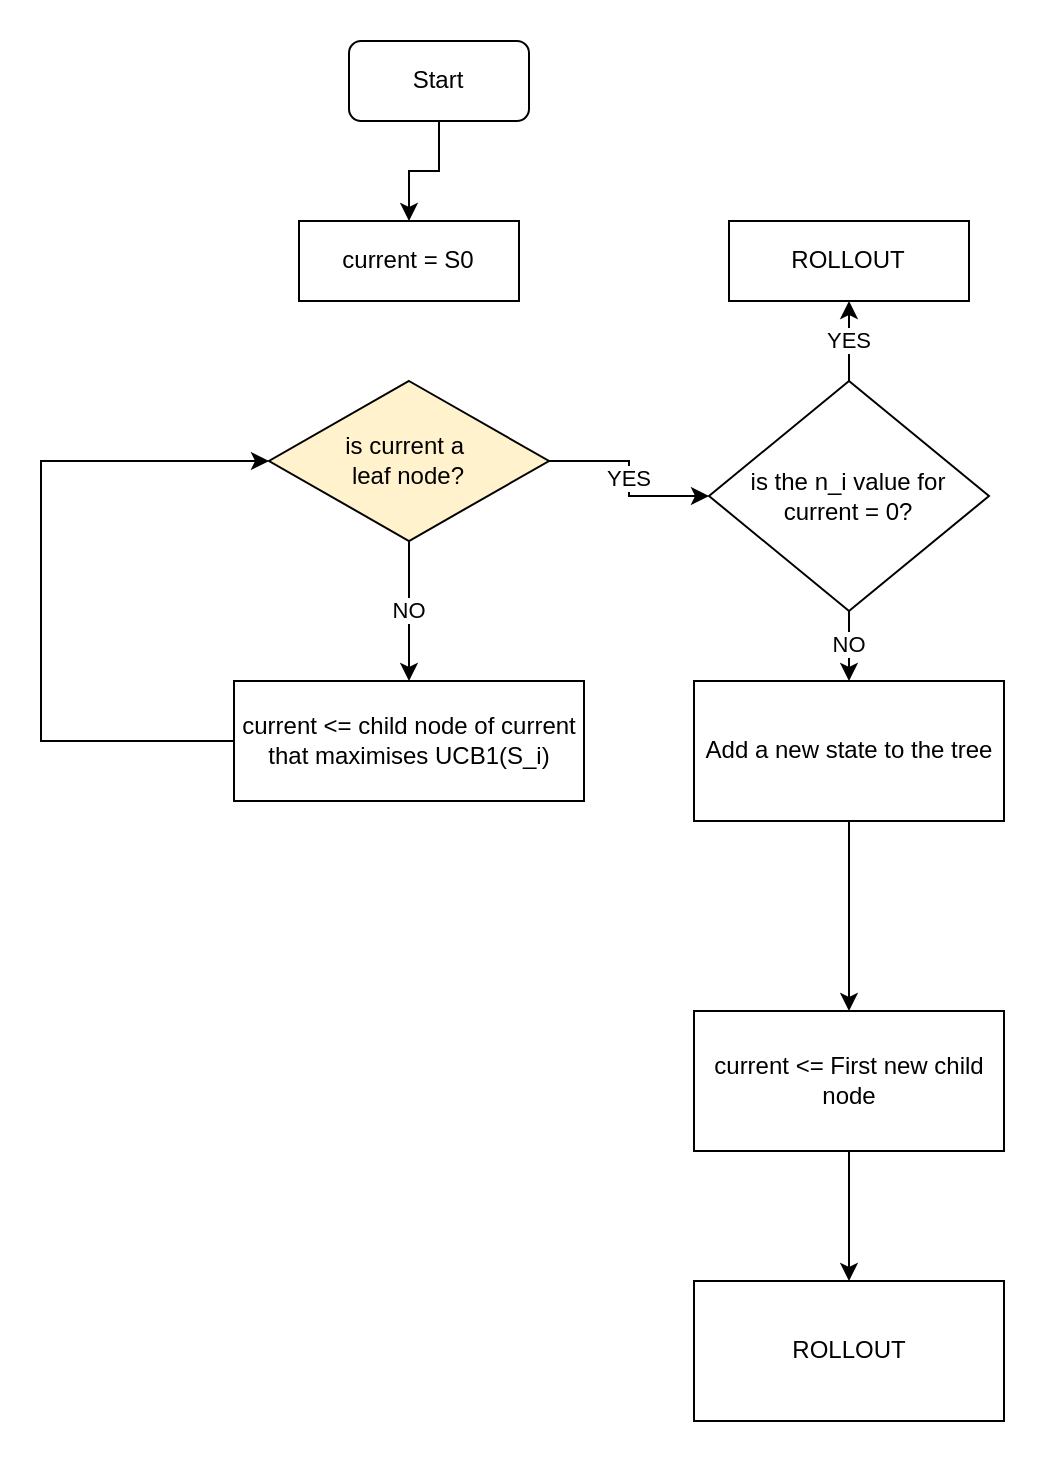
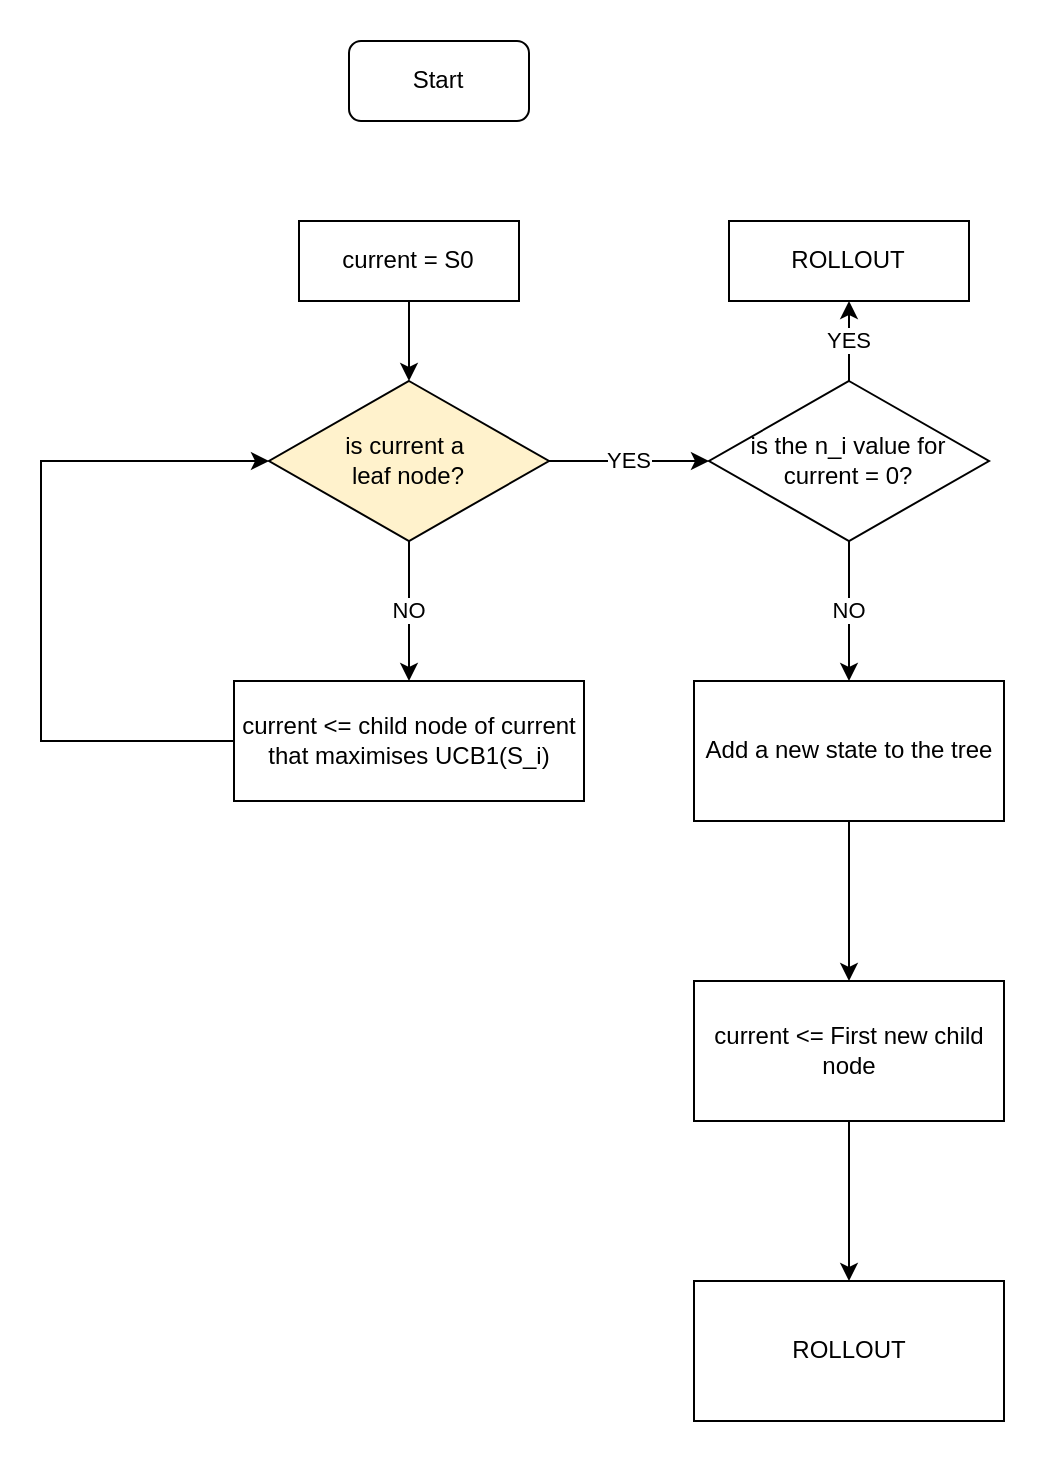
(431, 171) -> none
none -> (409, 334)
(849, 496) -> (849, 461)
(849, 1081) -> (849, 1051)
